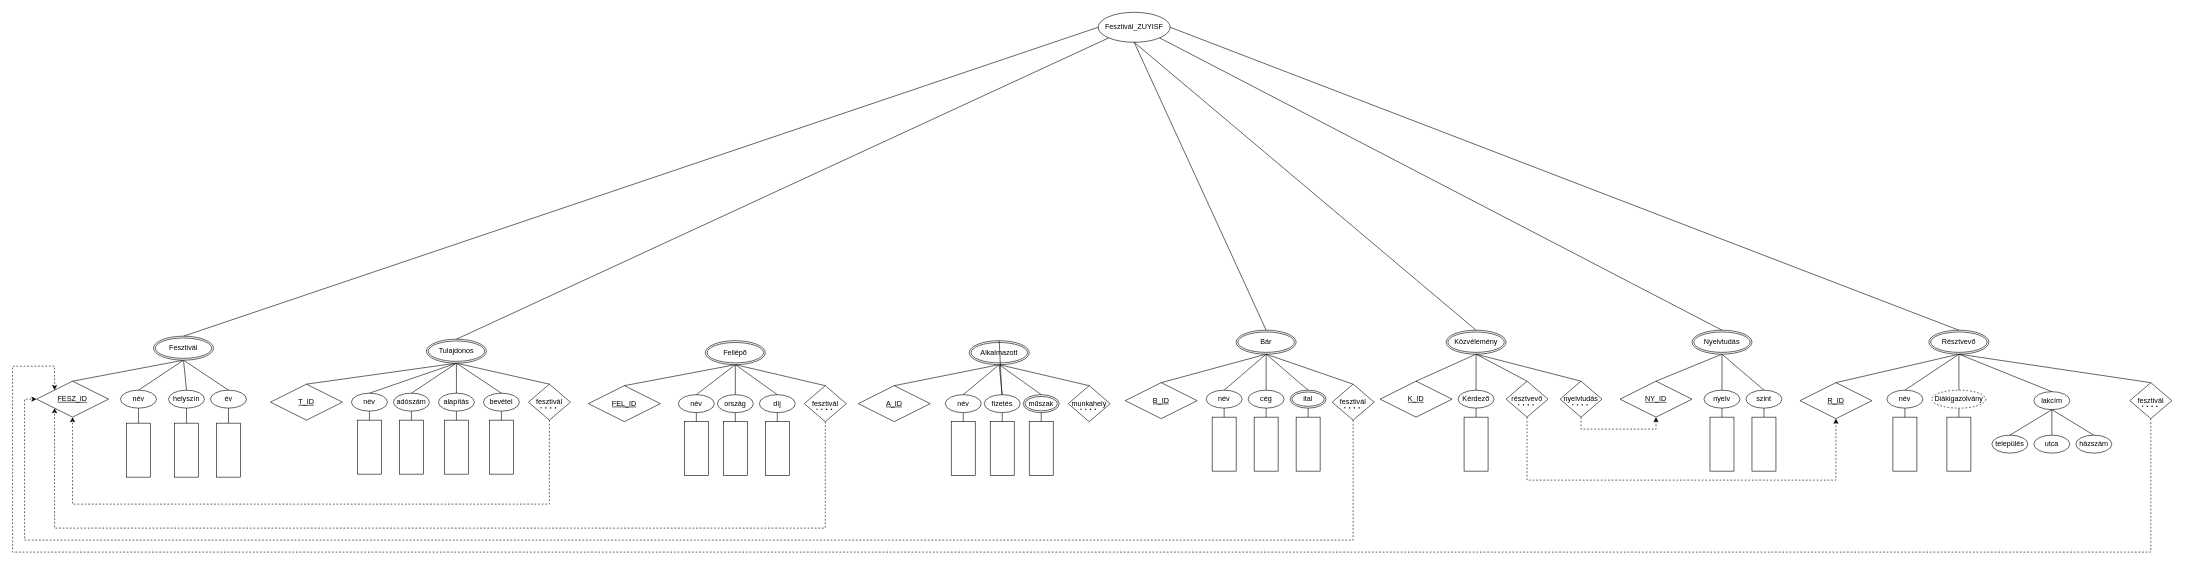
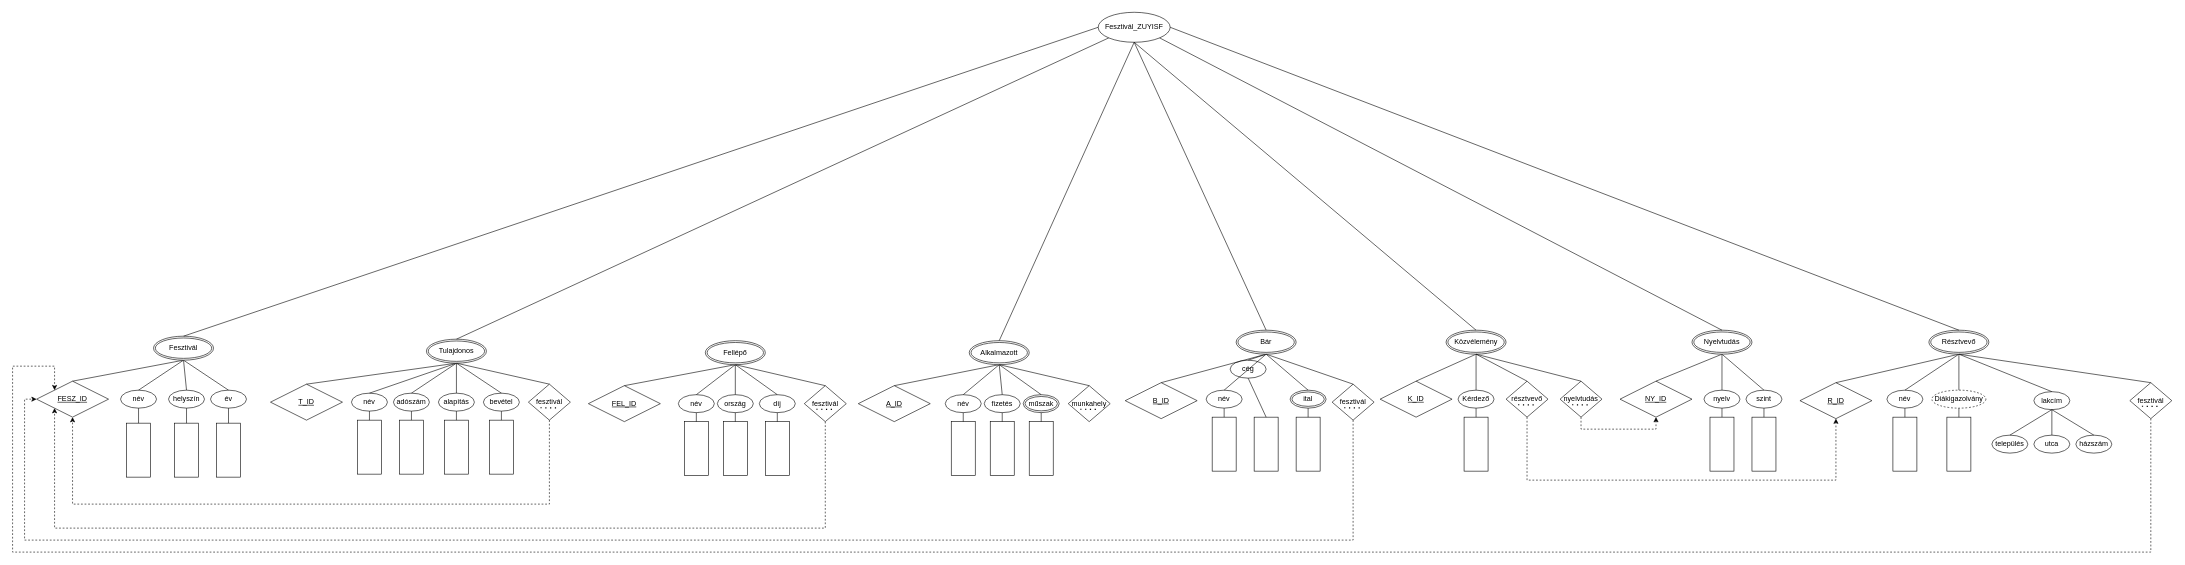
(1000, 355) -> (1066, 193)
(1266, 399) -> (1248, 369)
